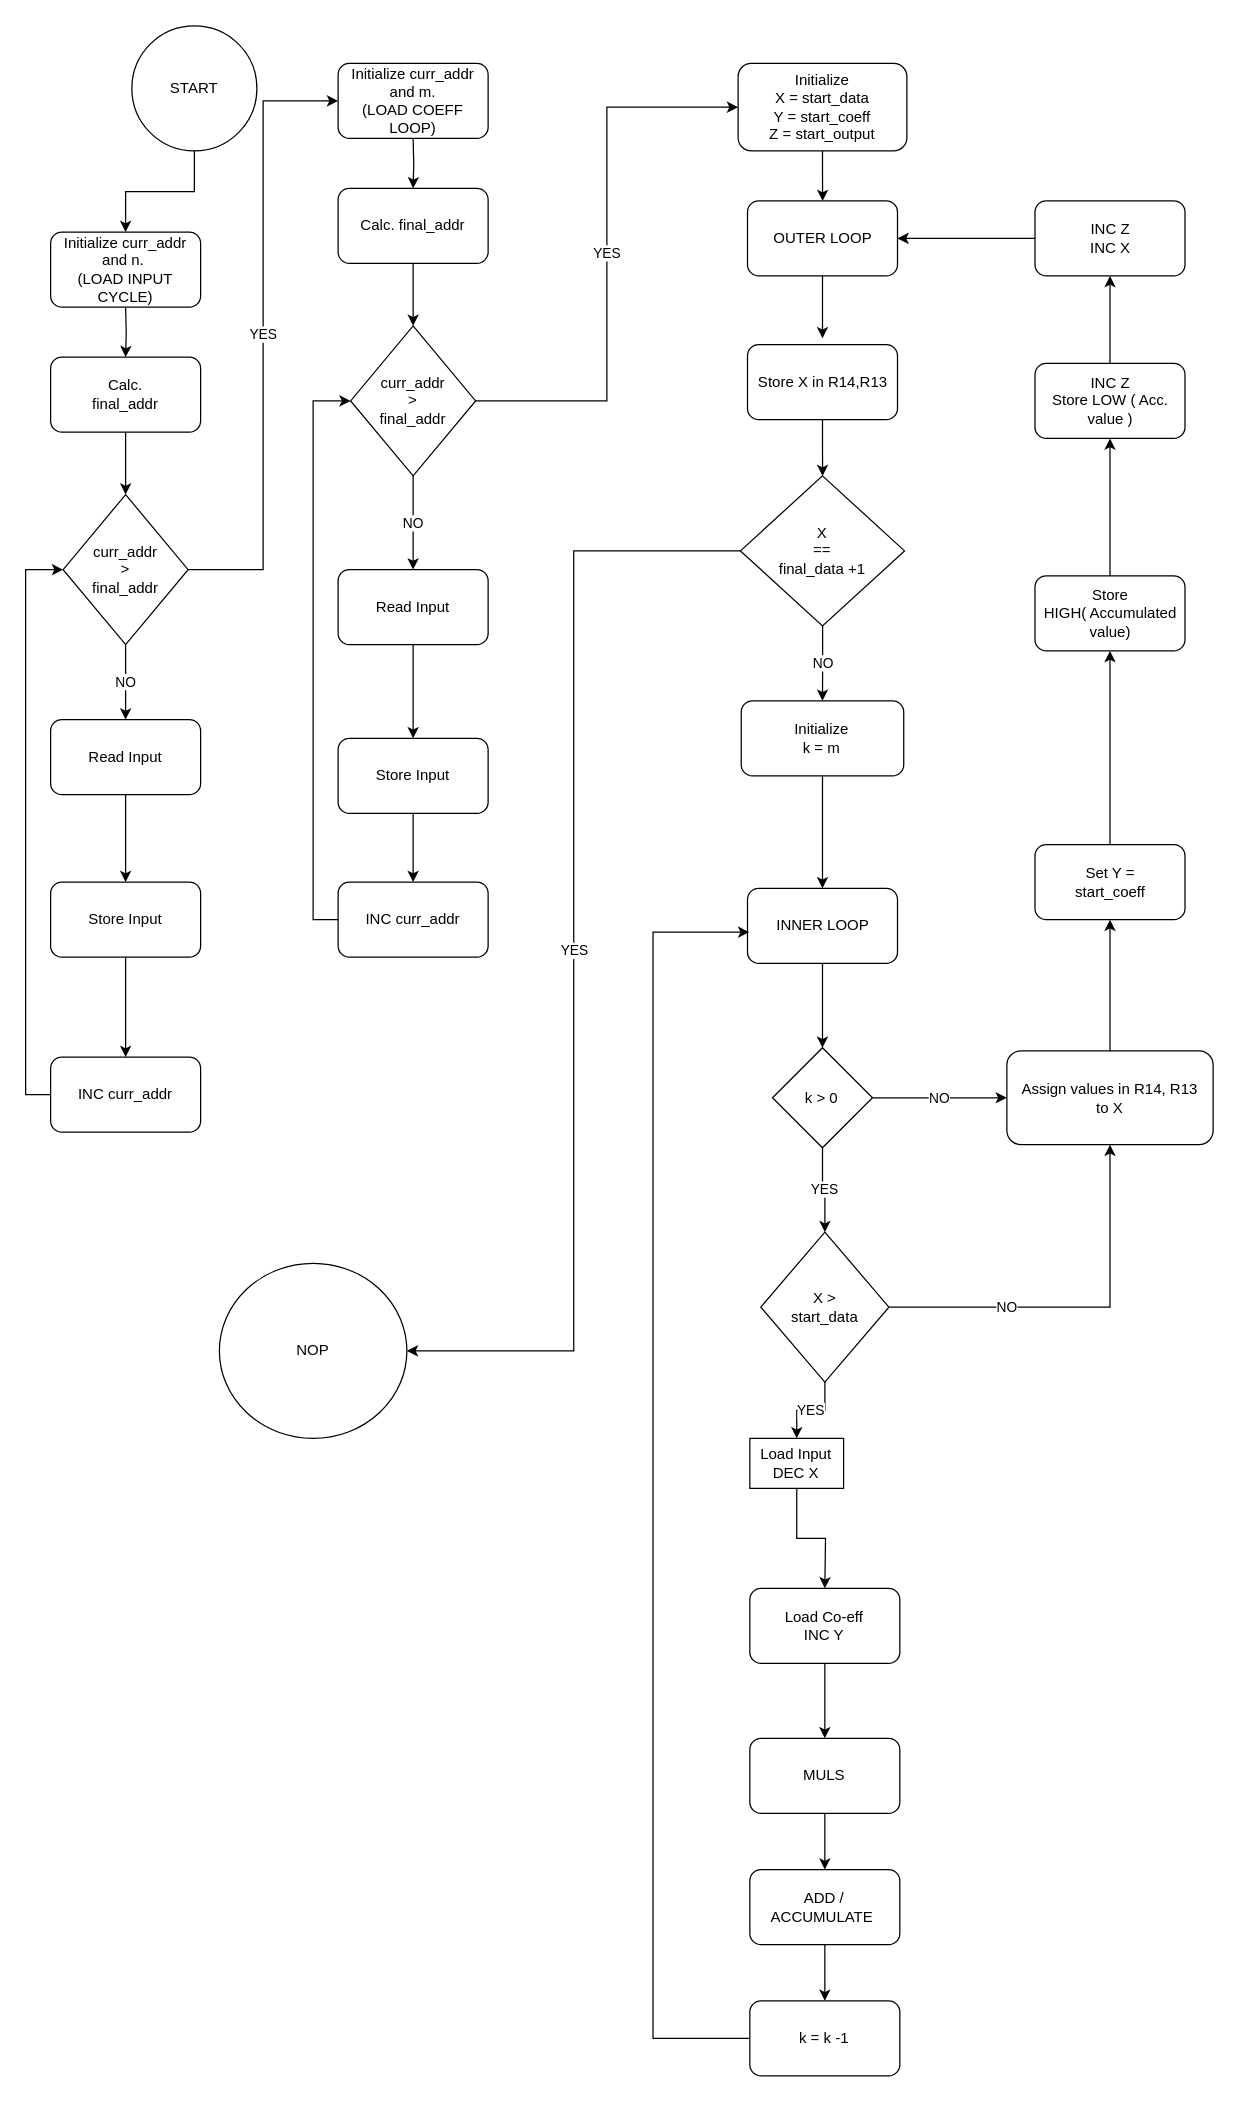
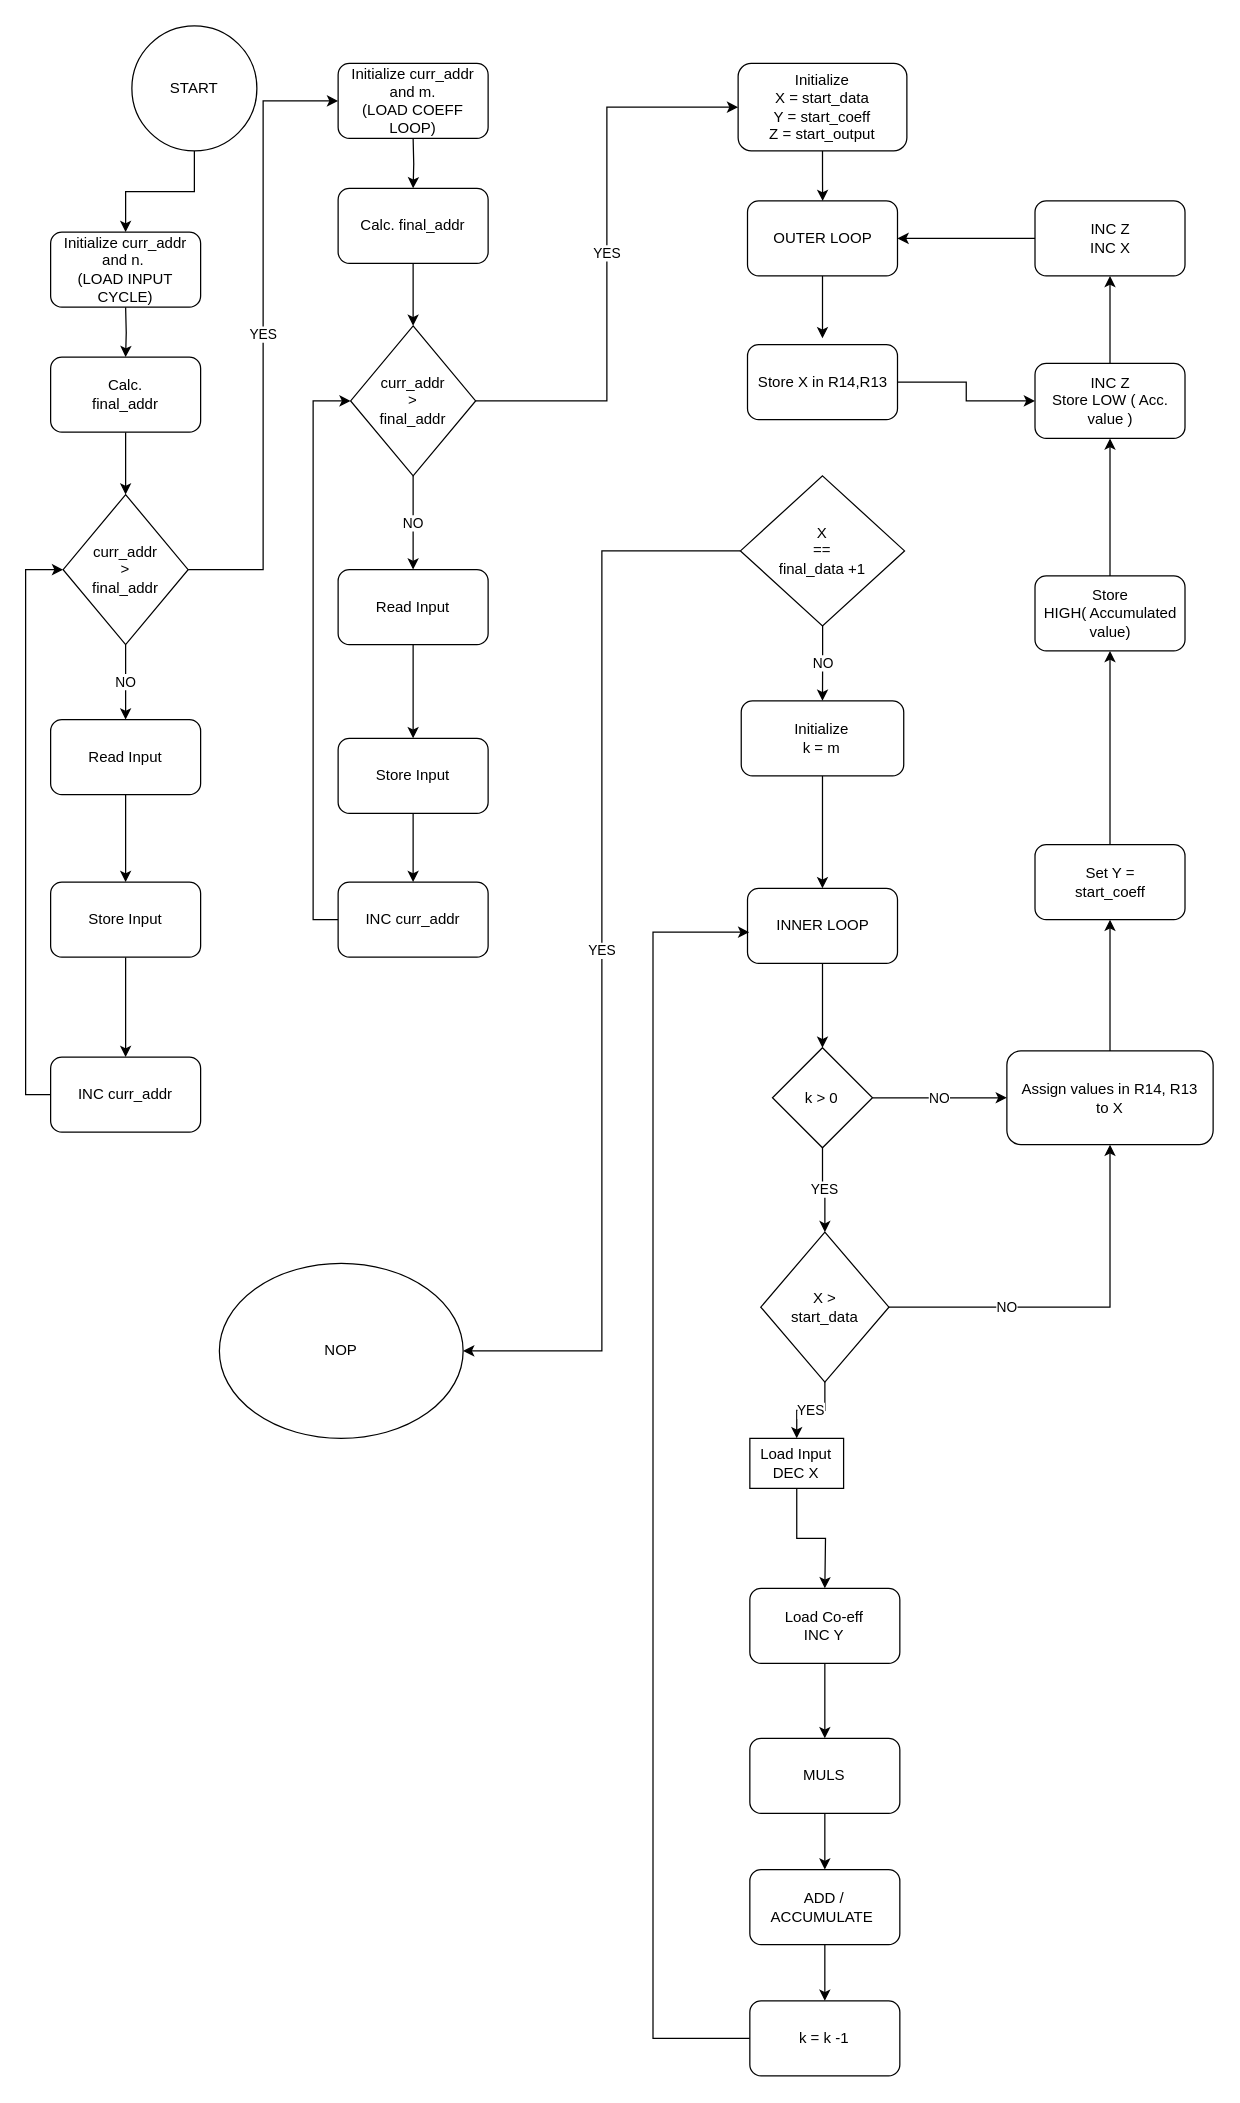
(823, 443) -> (966, 387)
(313, 1351) -> (341, 1351)
